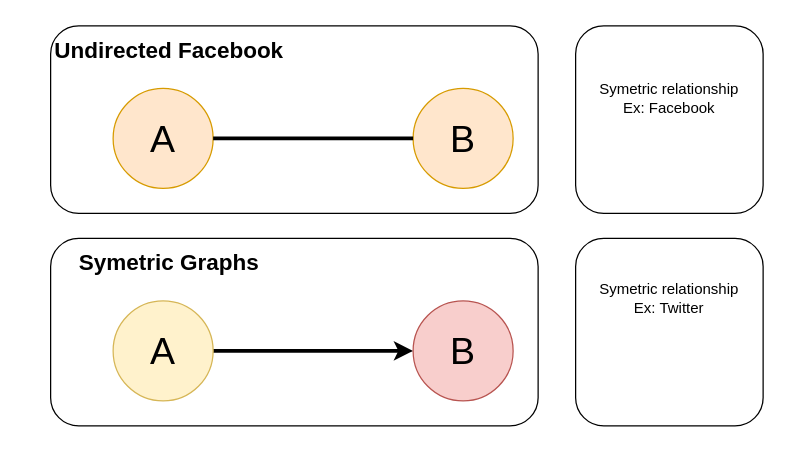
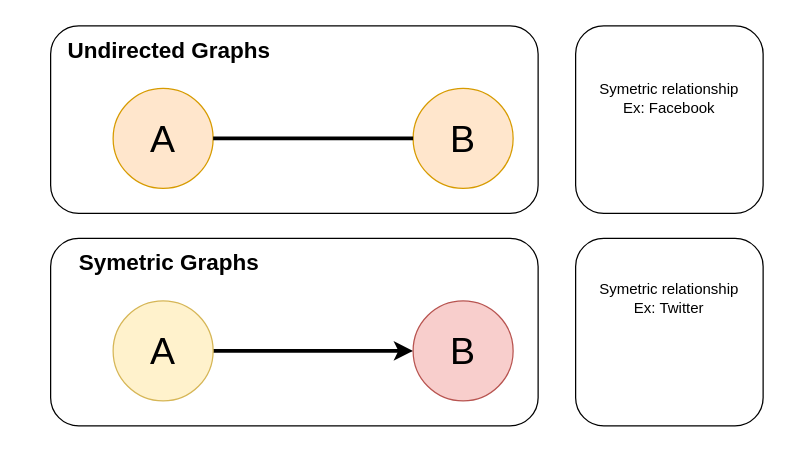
(169, 51) -> (169, 51)
